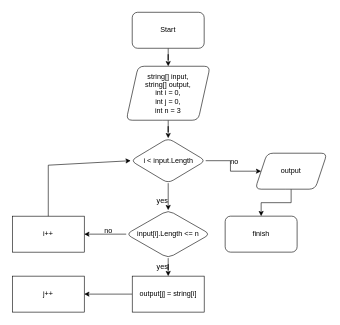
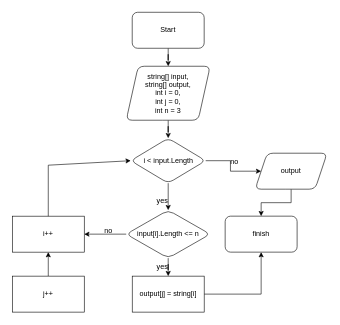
none -> (48, 257)
(89, 294) -> (261, 257)
